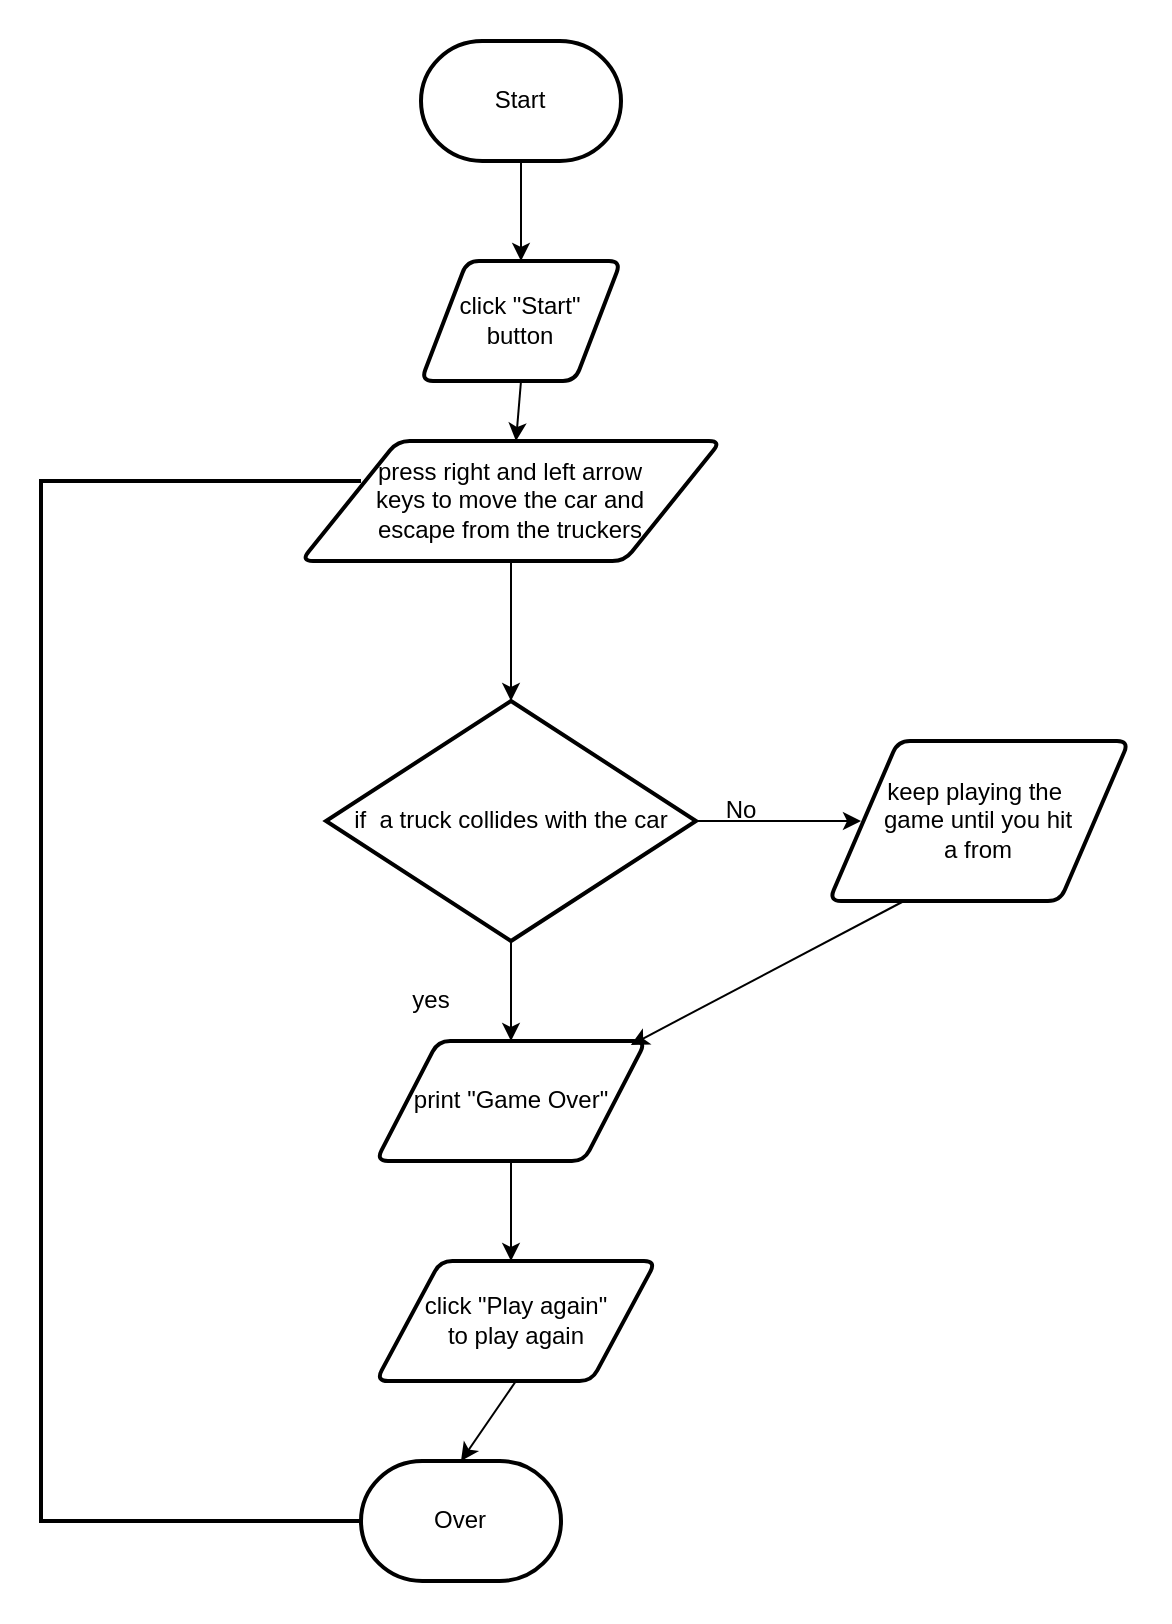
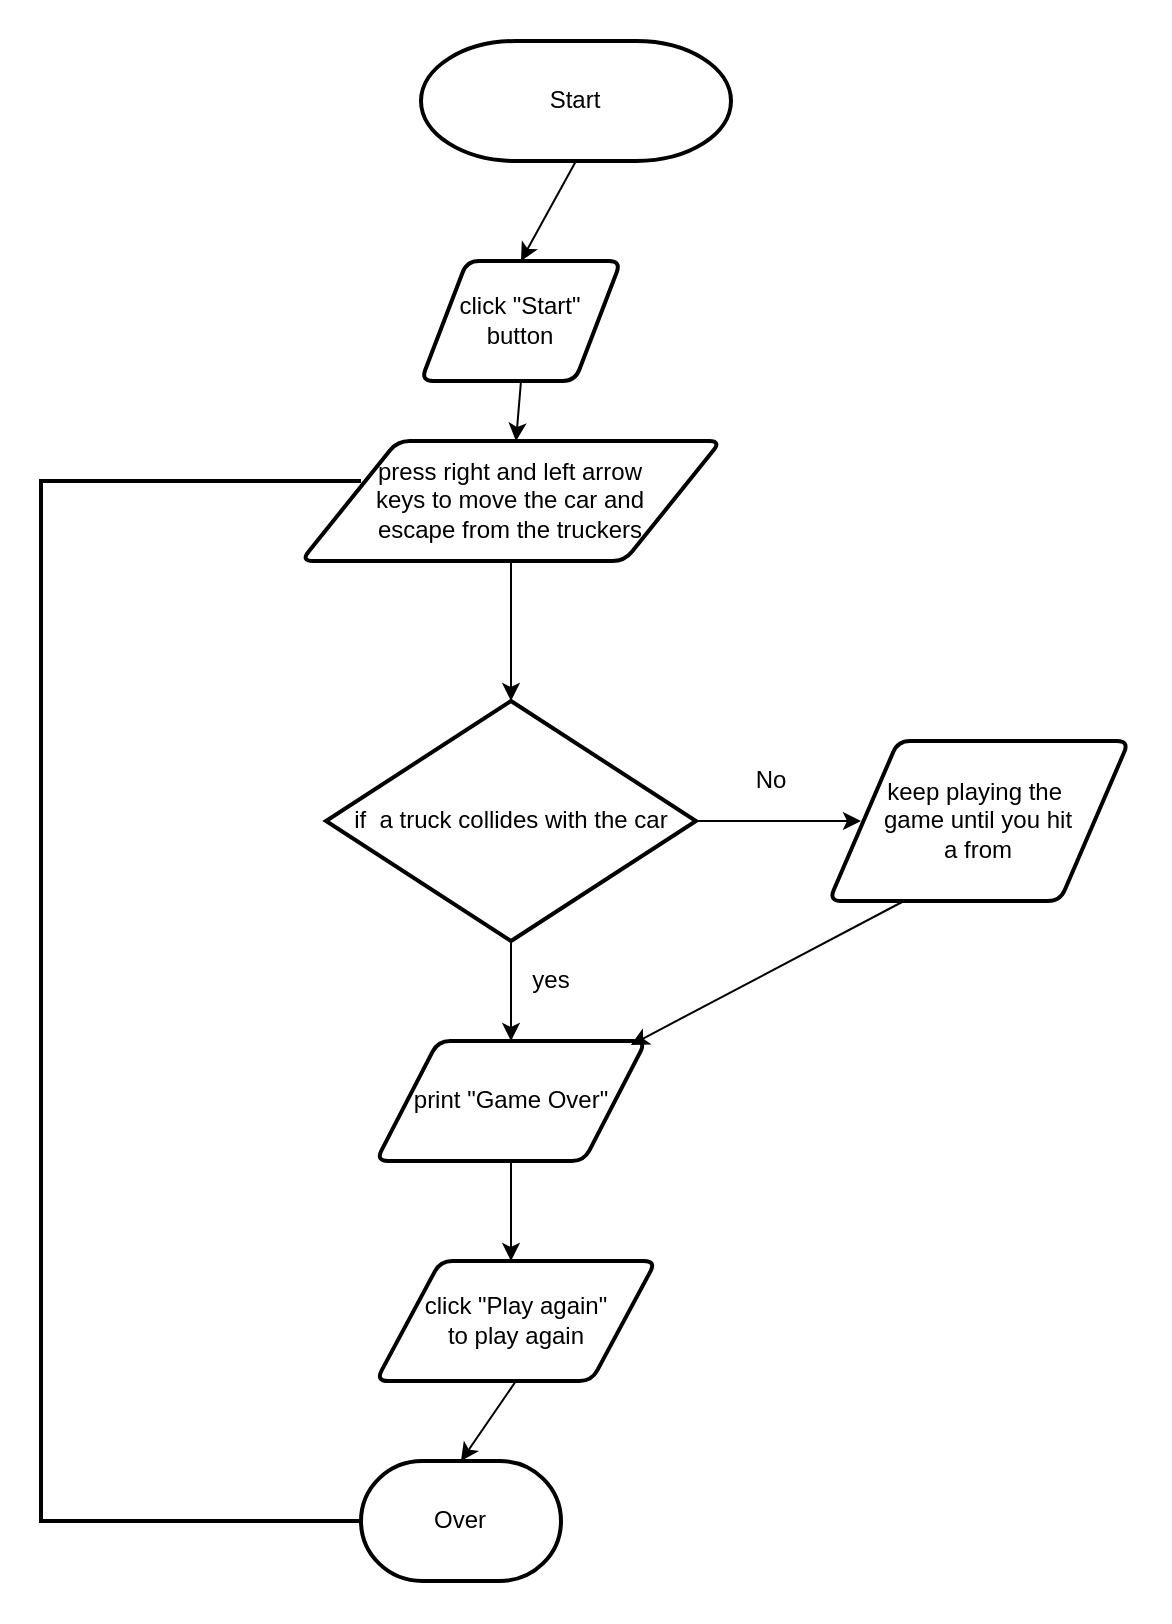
(521, 101) -> (576, 101)
(741, 811) -> (771, 781)
(431, 1001) -> (551, 981)
